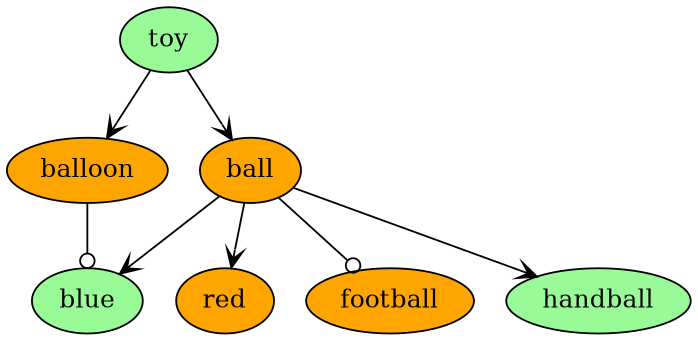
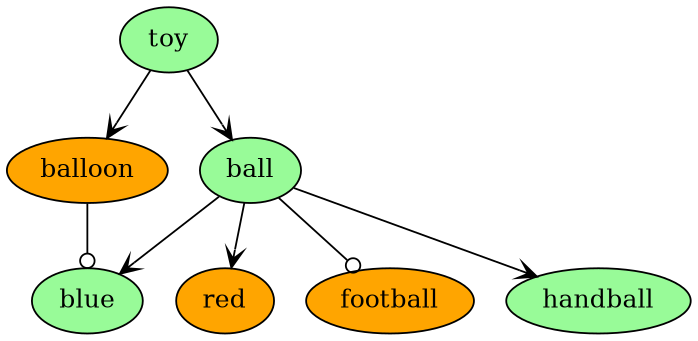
(250, 170) -> (250, 170)
